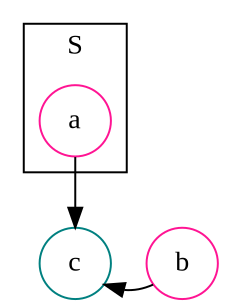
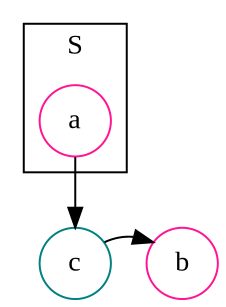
(139, 289) -> (119, 238)
